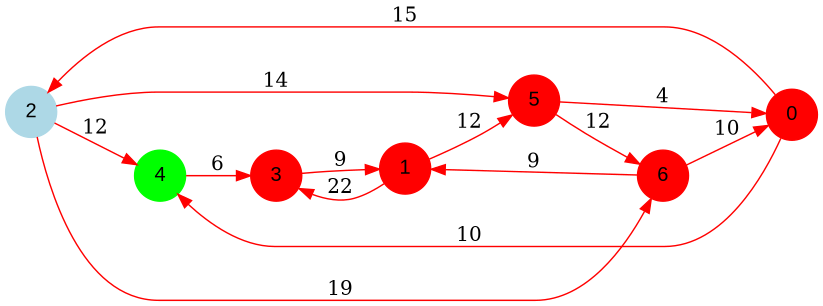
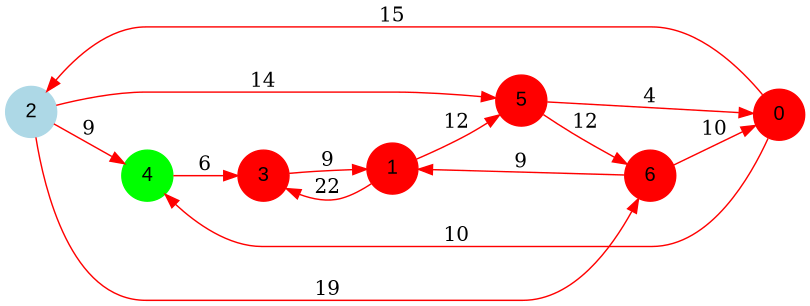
(96, 128) -> (89, 130)
